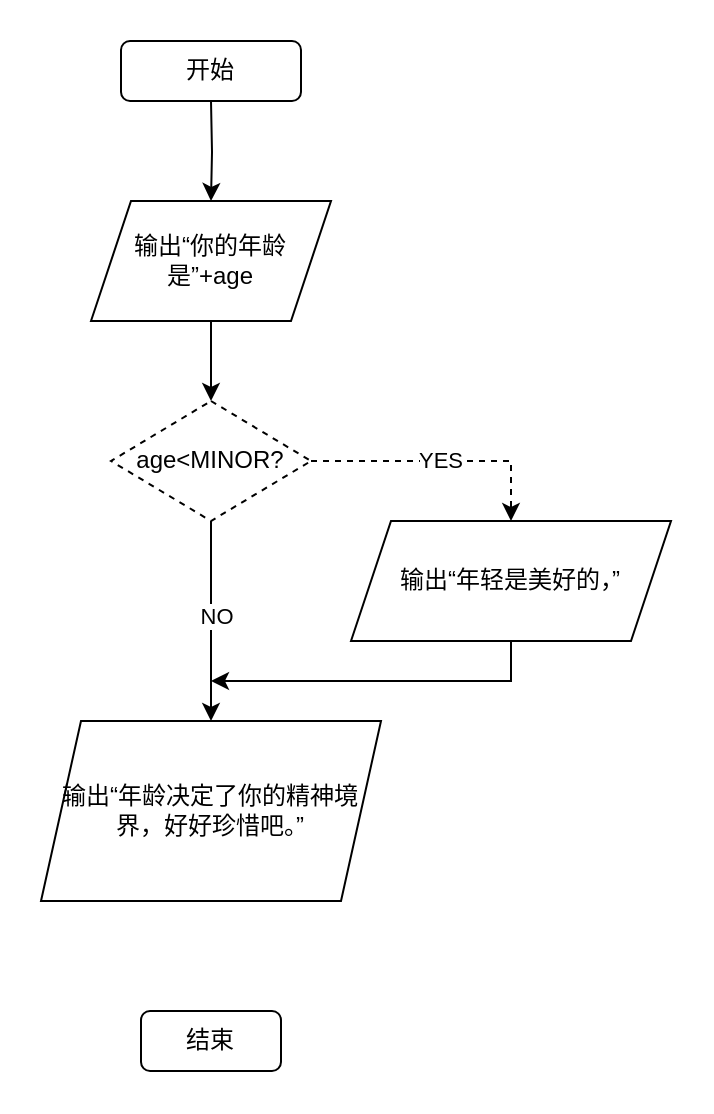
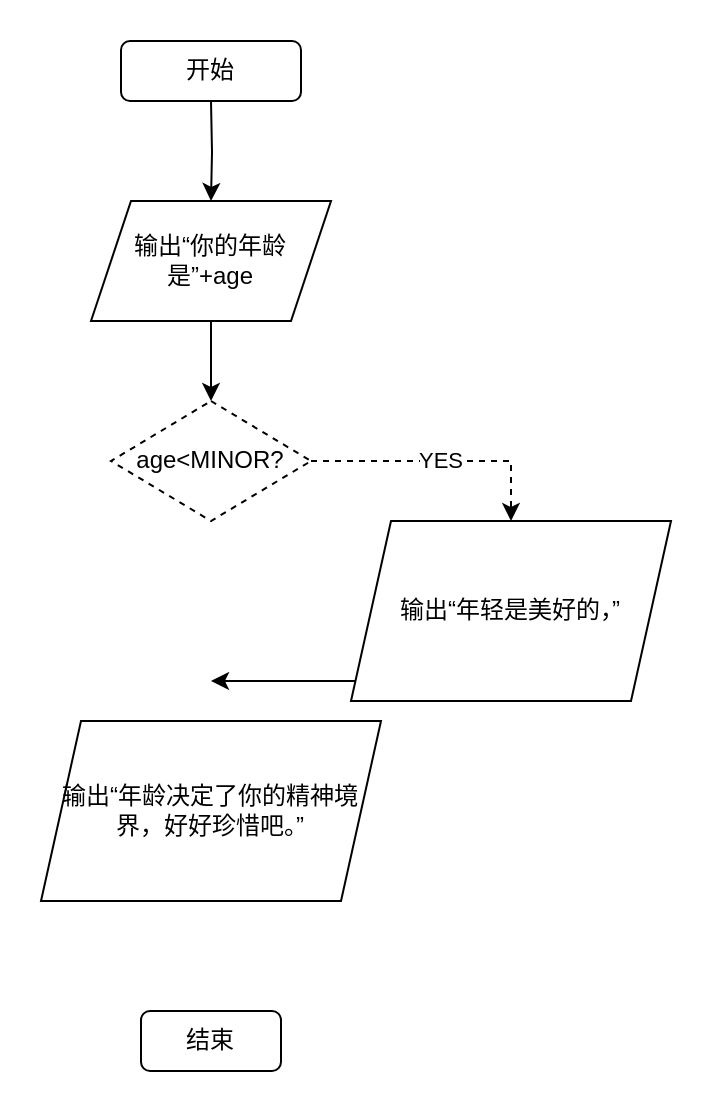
(511, 581) -> (511, 611)
(211, 614) -> none
